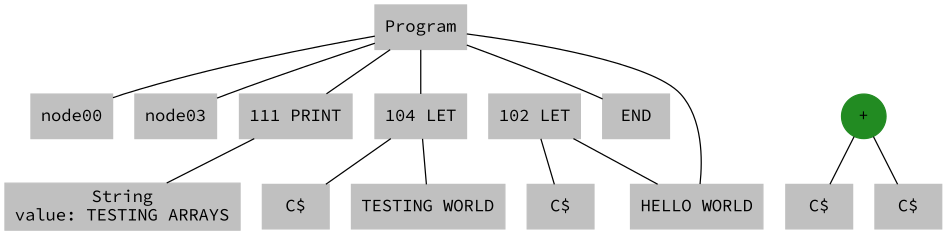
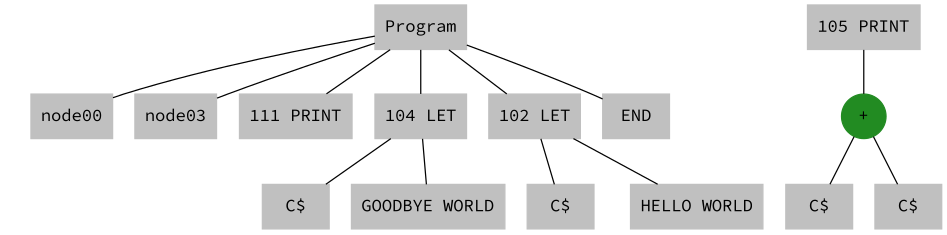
none -> (864, 27)
(623, 65) -> (478, 72)
(123, 207) -> none
(428, 207) -> (428, 207)
